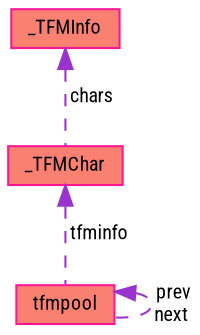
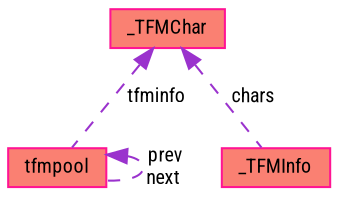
(65, 108) -> (228, 106)
